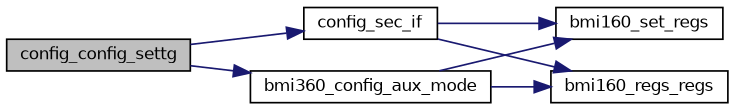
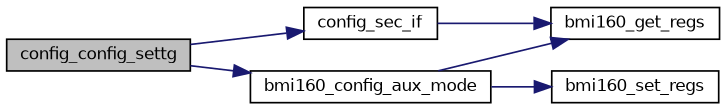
(488, 23) -> none
(371, 87) -> (371, 87)
(639, 87) -> (635, 23)
